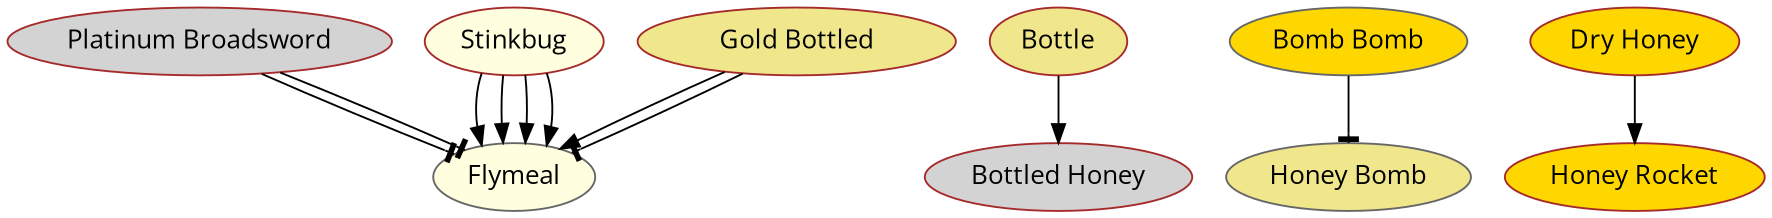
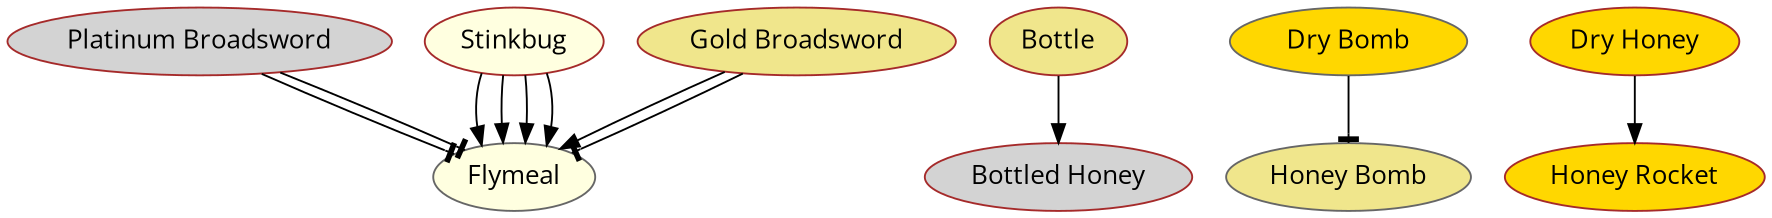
(797, 41) -> (797, 41)
(1349, 41) -> (1349, 41)
